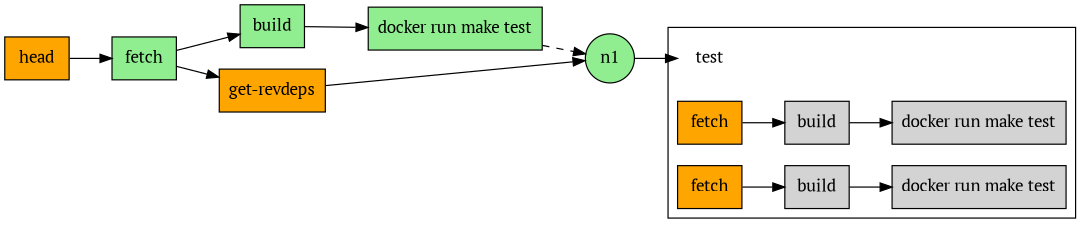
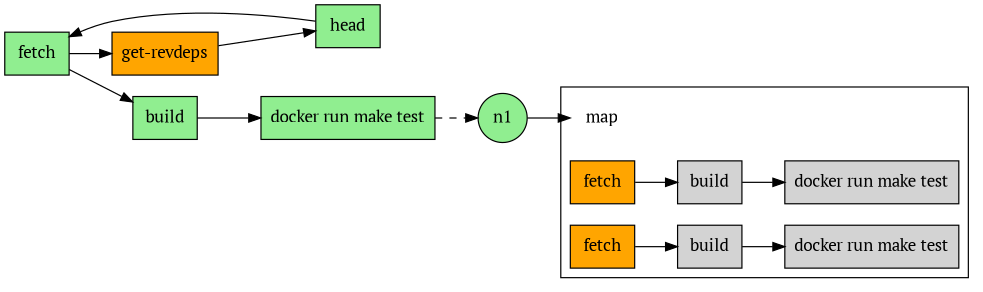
(37, 58) -> (348, 26)
(710, 58) -> (603, 118)
(449, 74) -> (261, 39)
